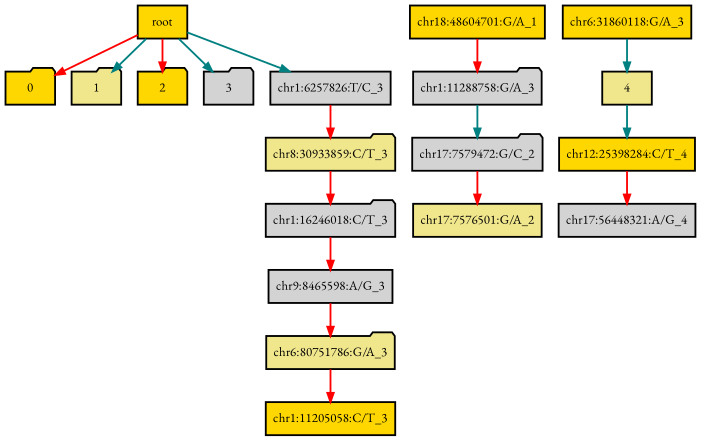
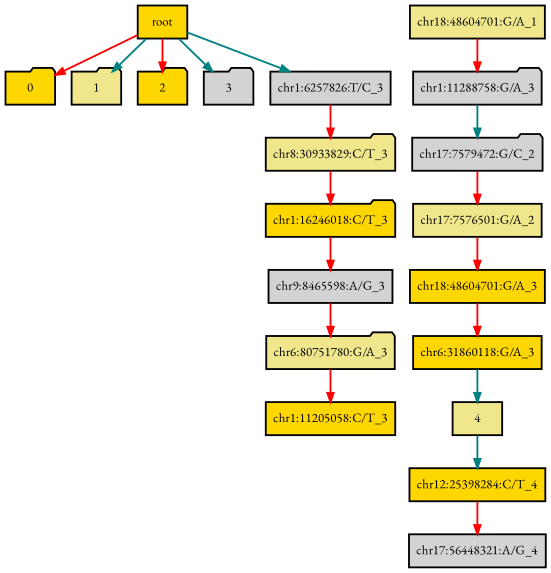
(477, 22) -> (477, 22)
(330, 154) -> (330, 154)
(330, 220) -> (330, 220)
none -> (477, 286)
(330, 353) -> (330, 353)
